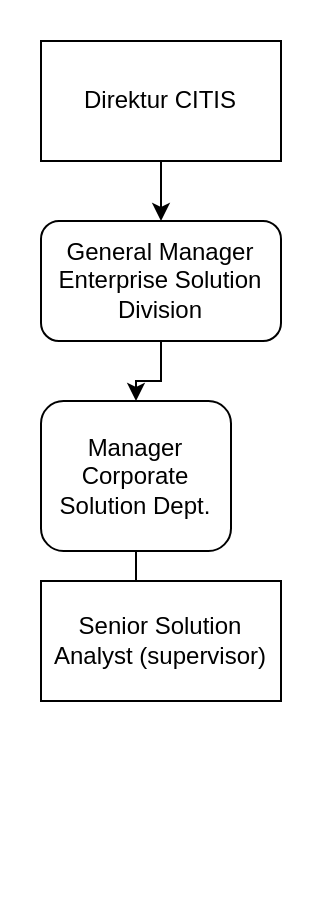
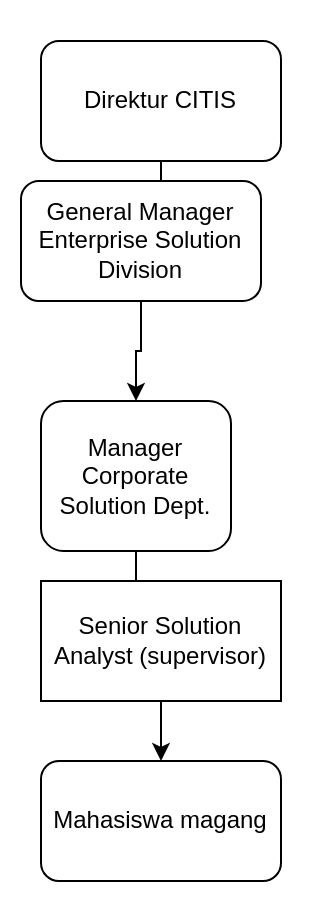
(161, 101) -> (161, 101)
(161, 281) -> (141, 241)
none -> (161, 738)
none -> (161, 821)
